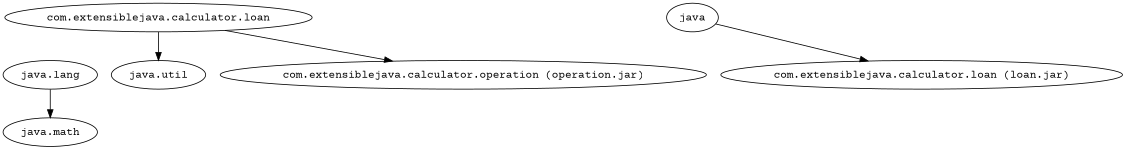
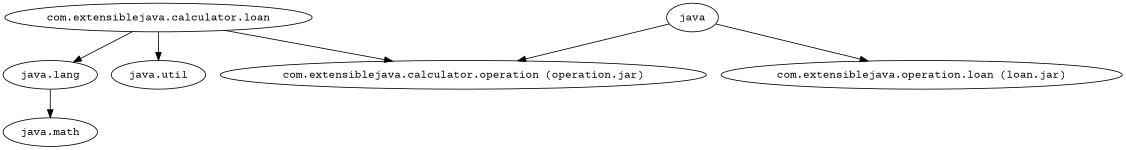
none -> (597, 41)
none -> (107, 45)
(922, 75) -> (922, 75)
